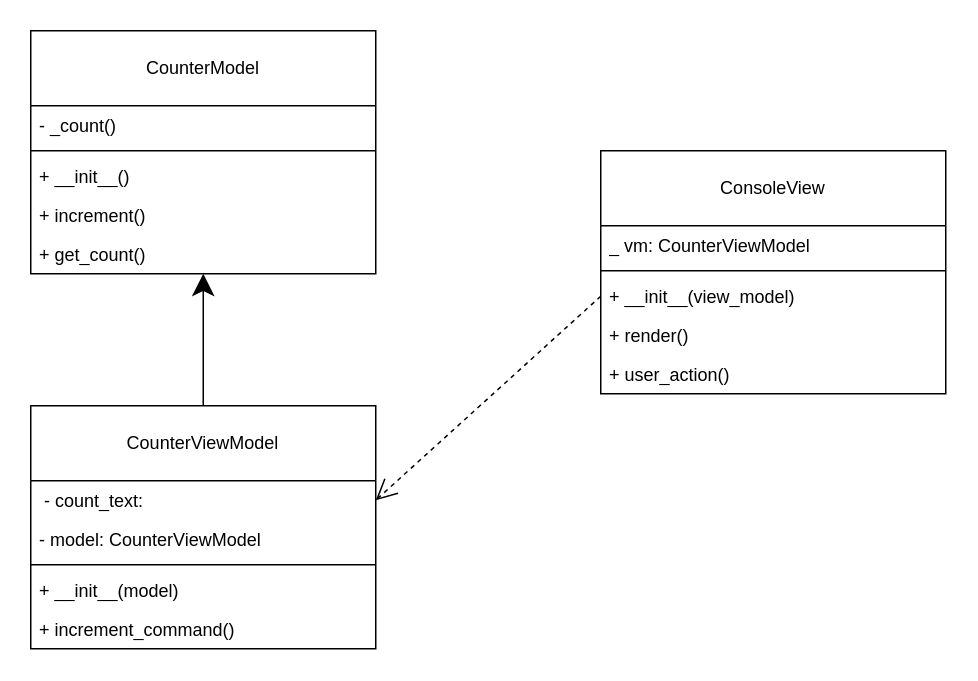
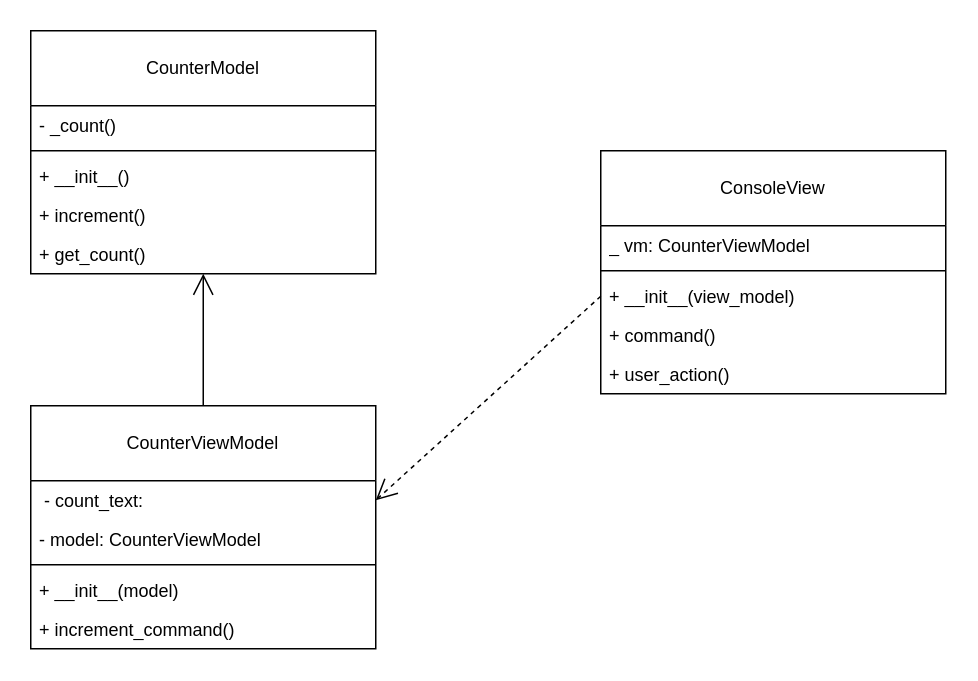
(203, 292) -> (203, 286)
(658, 337) -> (663, 337)
